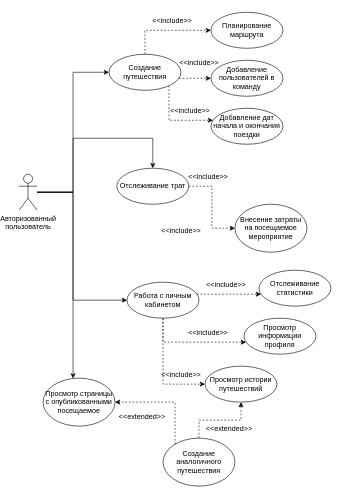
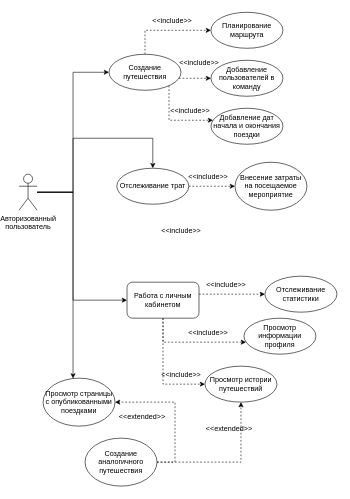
(271, 228) -> (271, 186)
(295, 288) -> (301, 294)
(163, 300) -> (163, 300)
(79, 402) -> (79, 402)
(199, 462) -> (121, 462)
